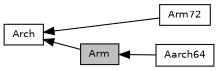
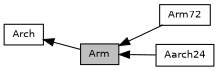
(107, 24) -> (146, 33)
(185, 55) -> (185, 55)
